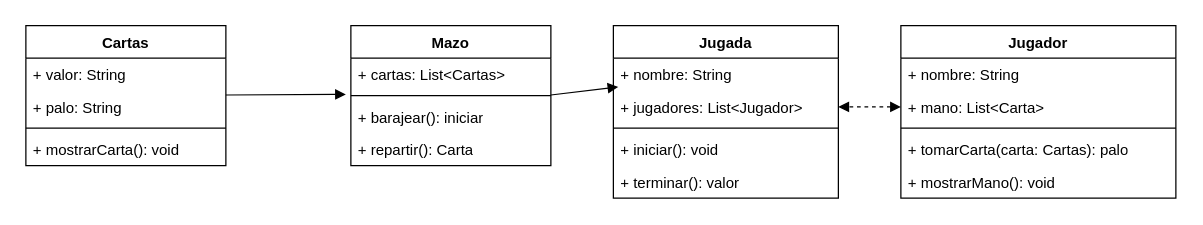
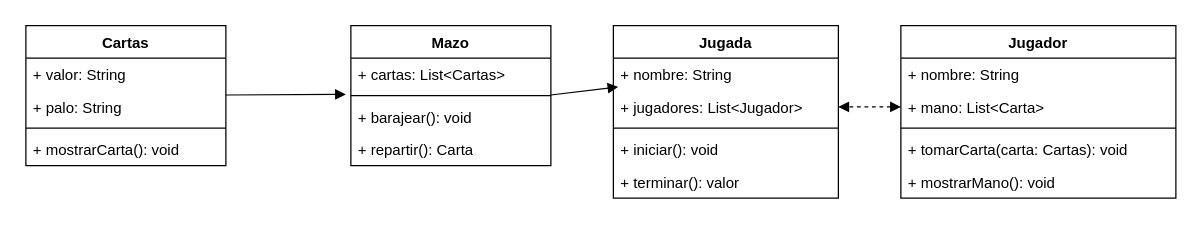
(435, 118) -> (426, 118)
(1035, 151) -> (1035, 151)
